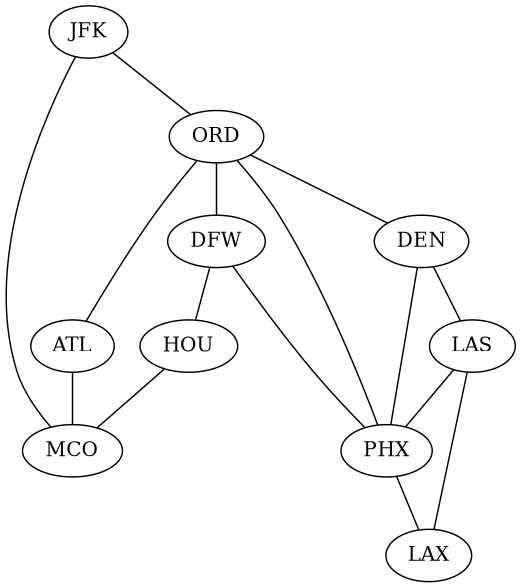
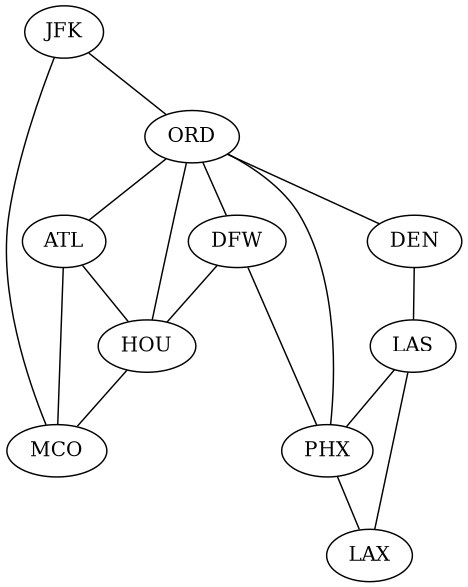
none -> (169, 241)
none -> (105, 293)
(404, 346) -> none
